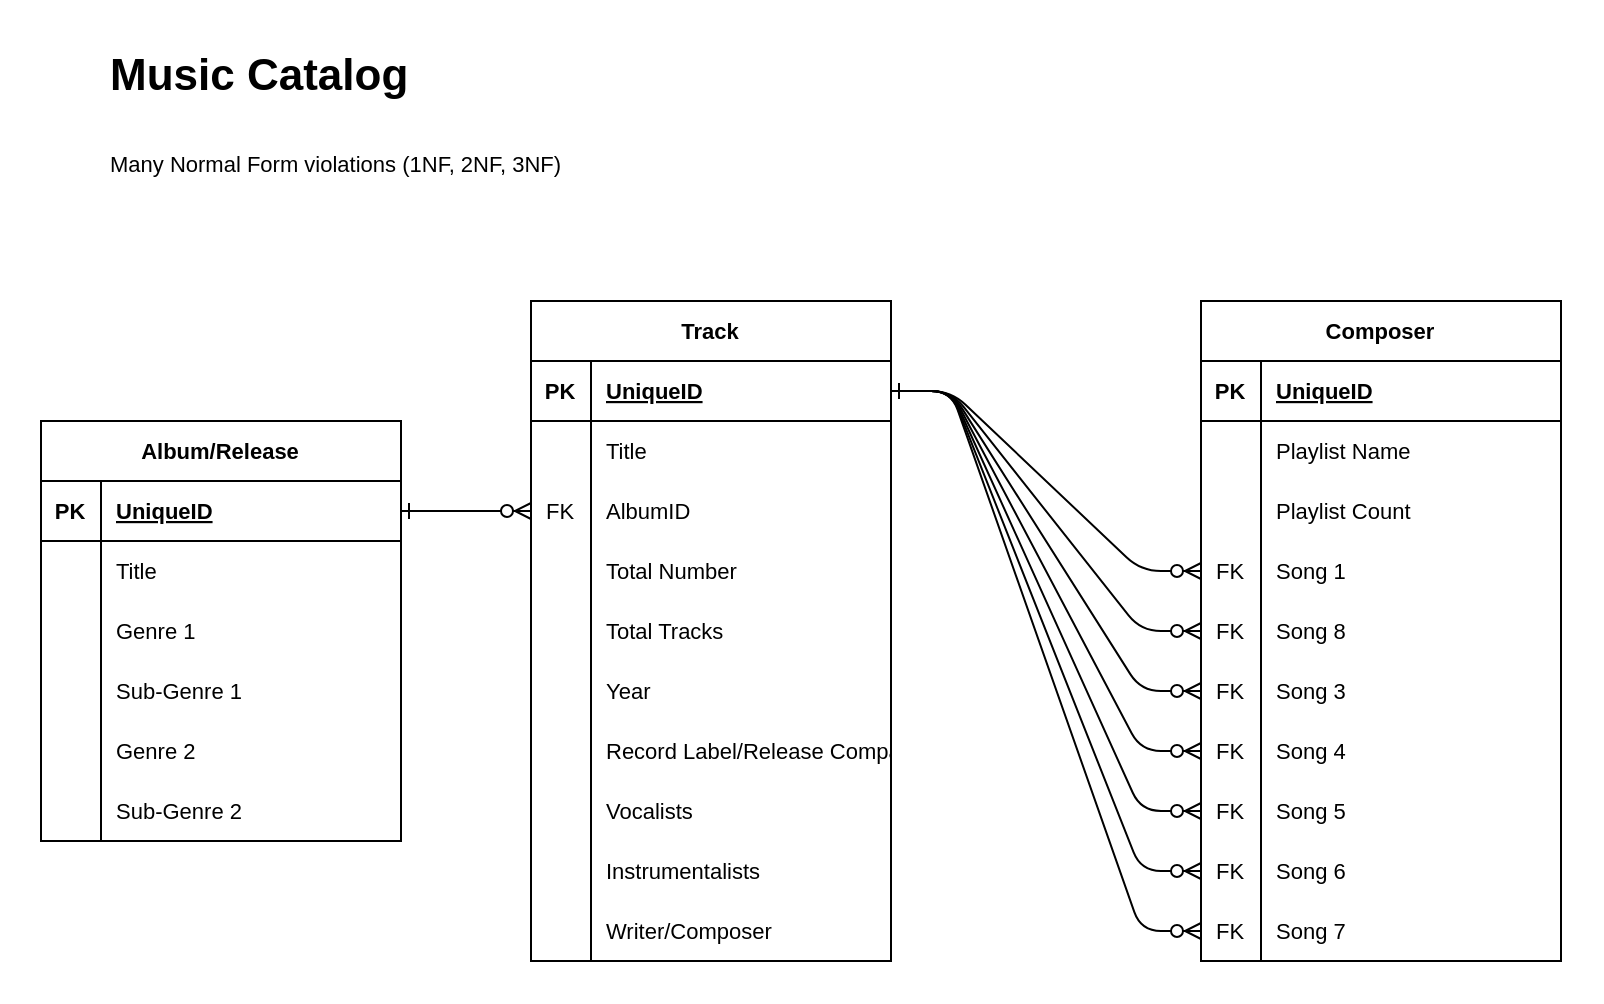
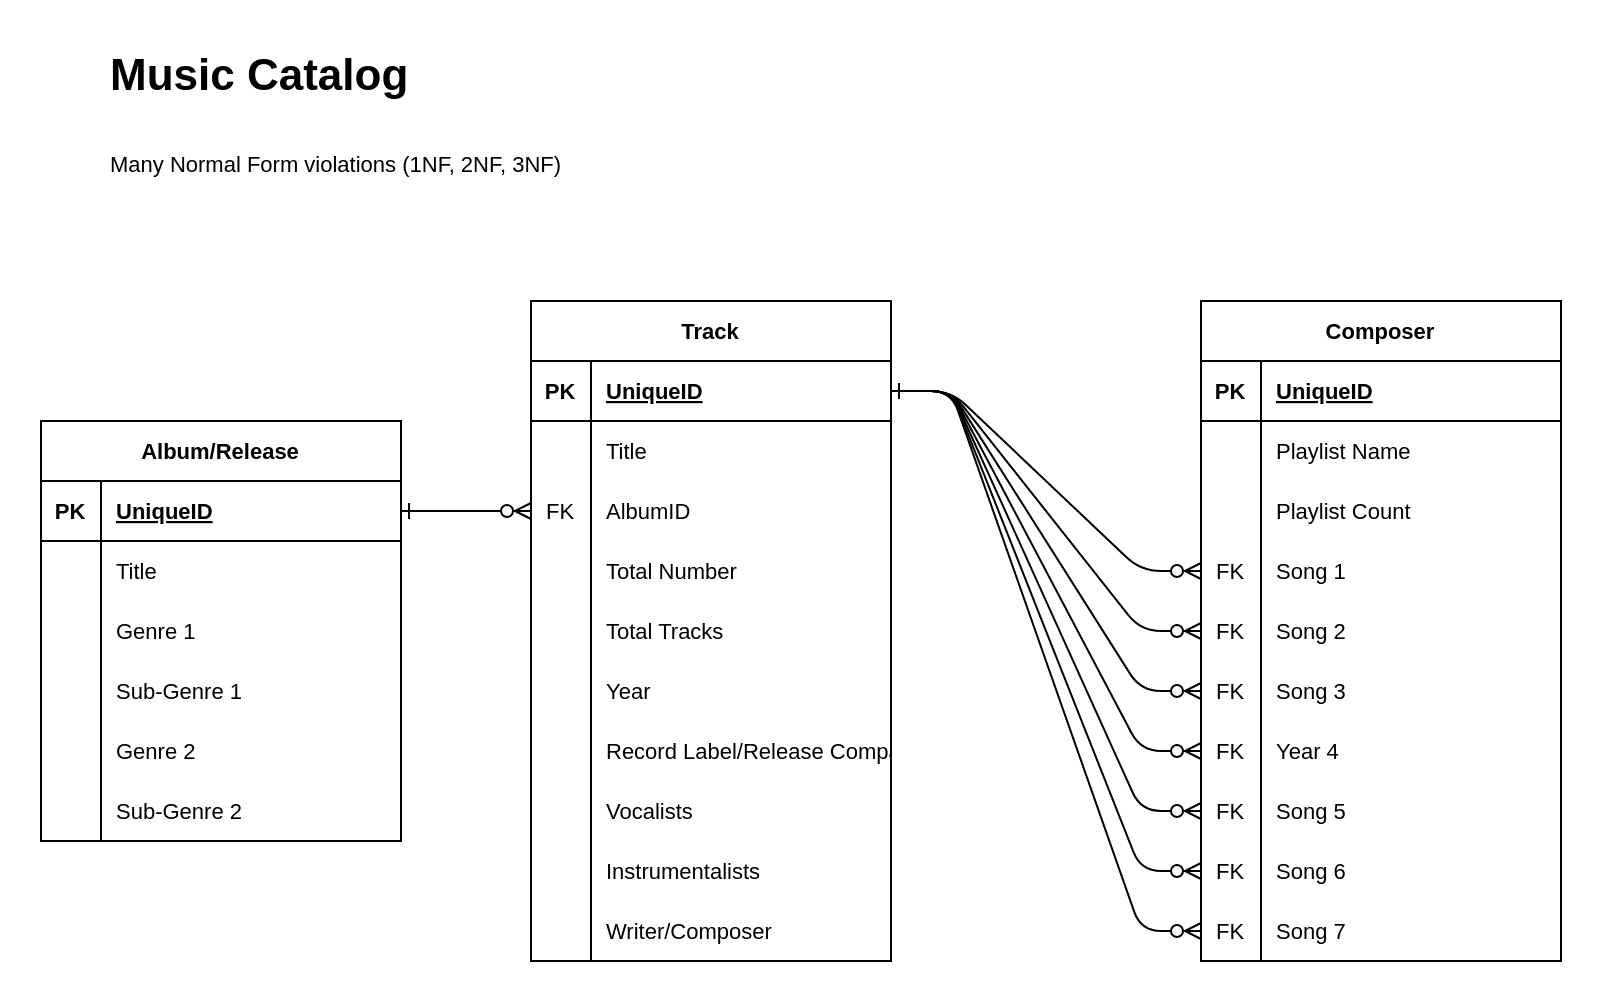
(1310, 632) -> (1310, 632)
(1310, 752) -> (1310, 752)
